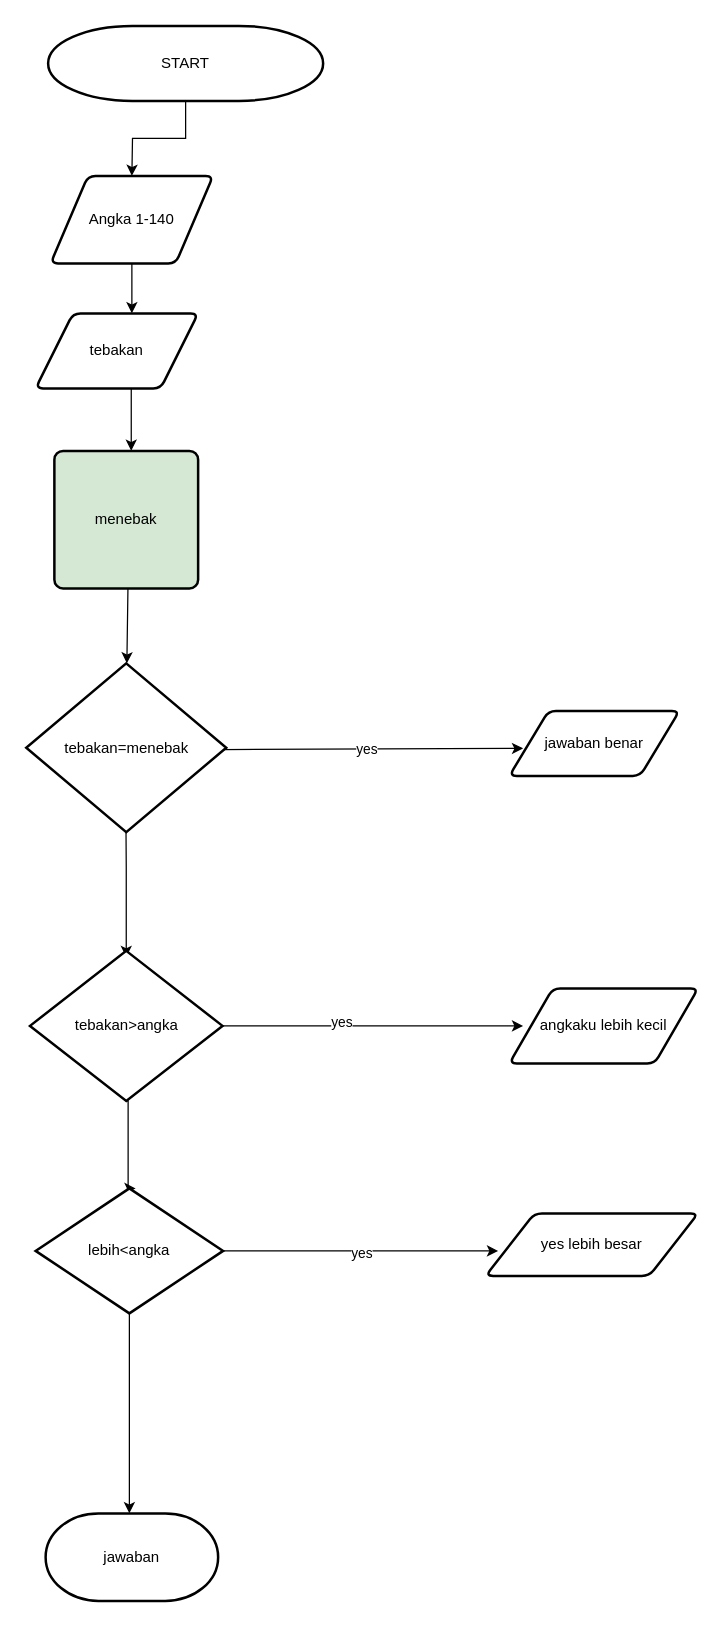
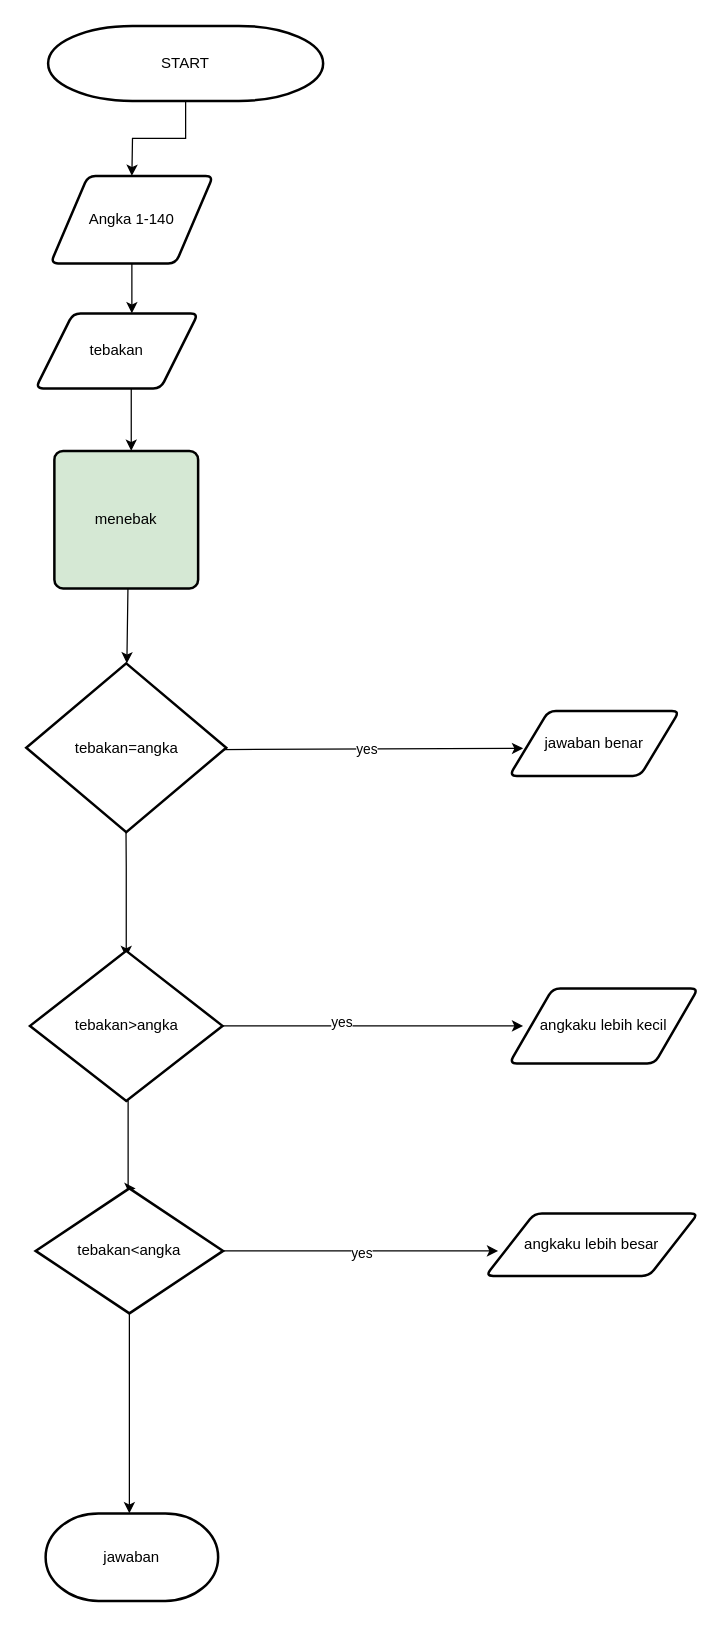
(127, 748) -> (127, 748)
(592, 1244) -> (592, 1244)
(129, 1251) -> (129, 1251)
